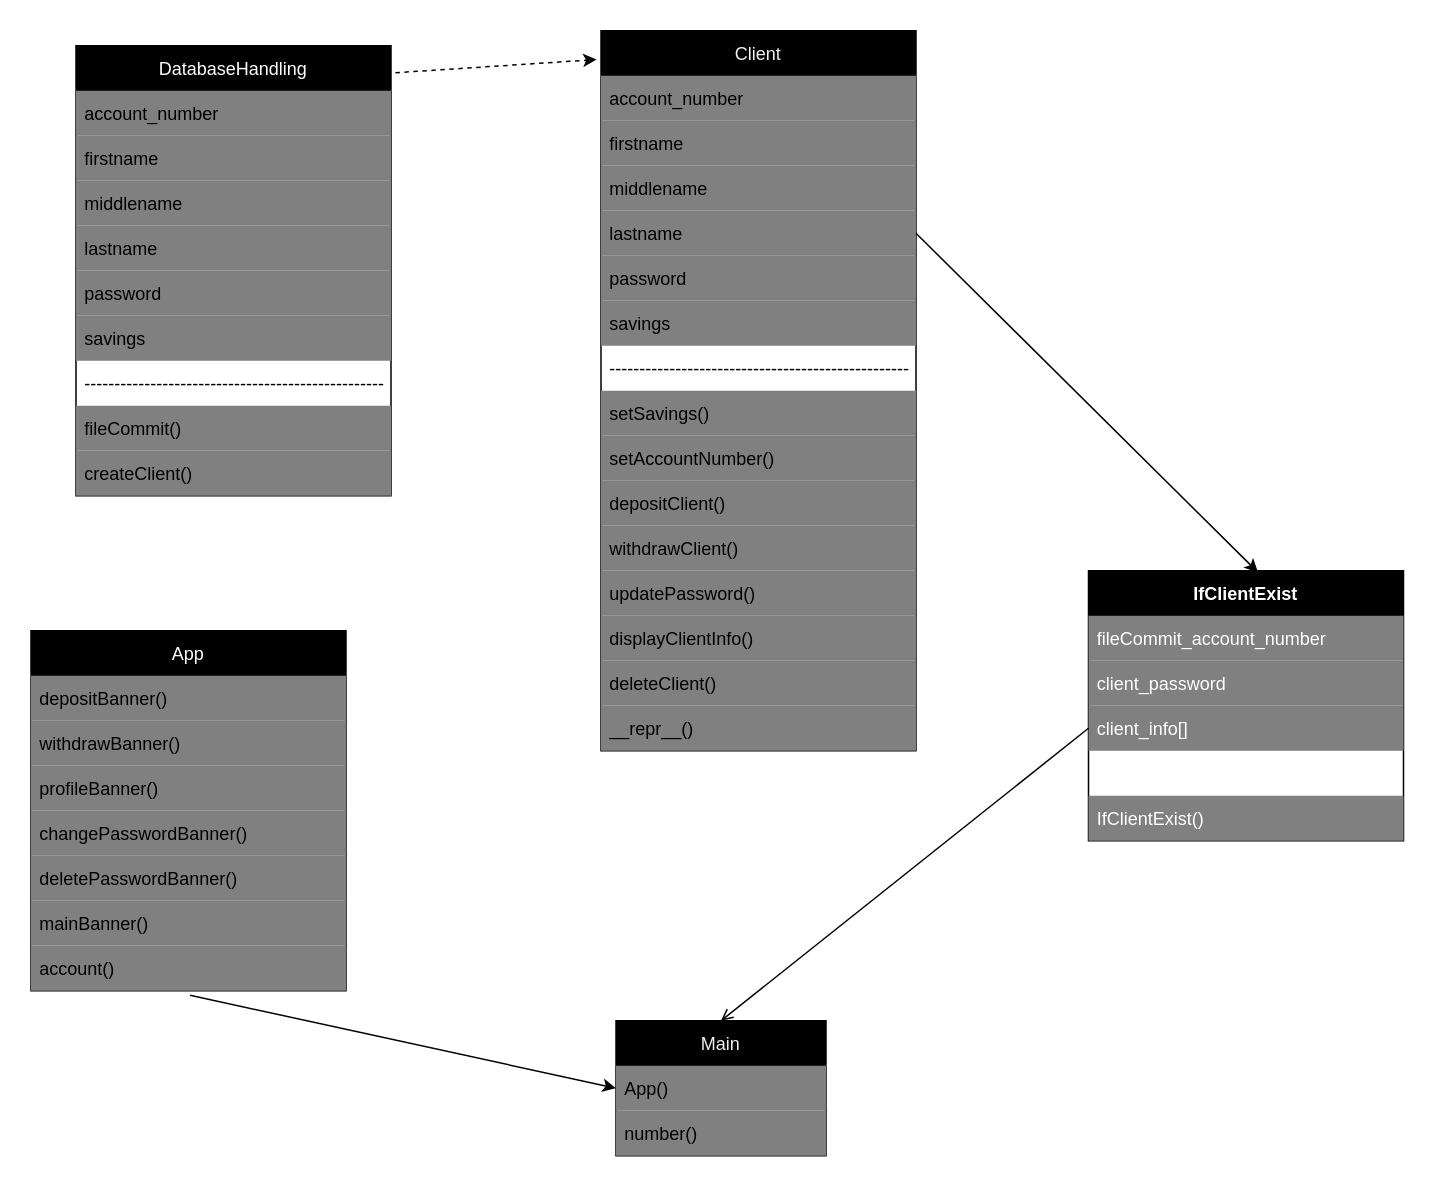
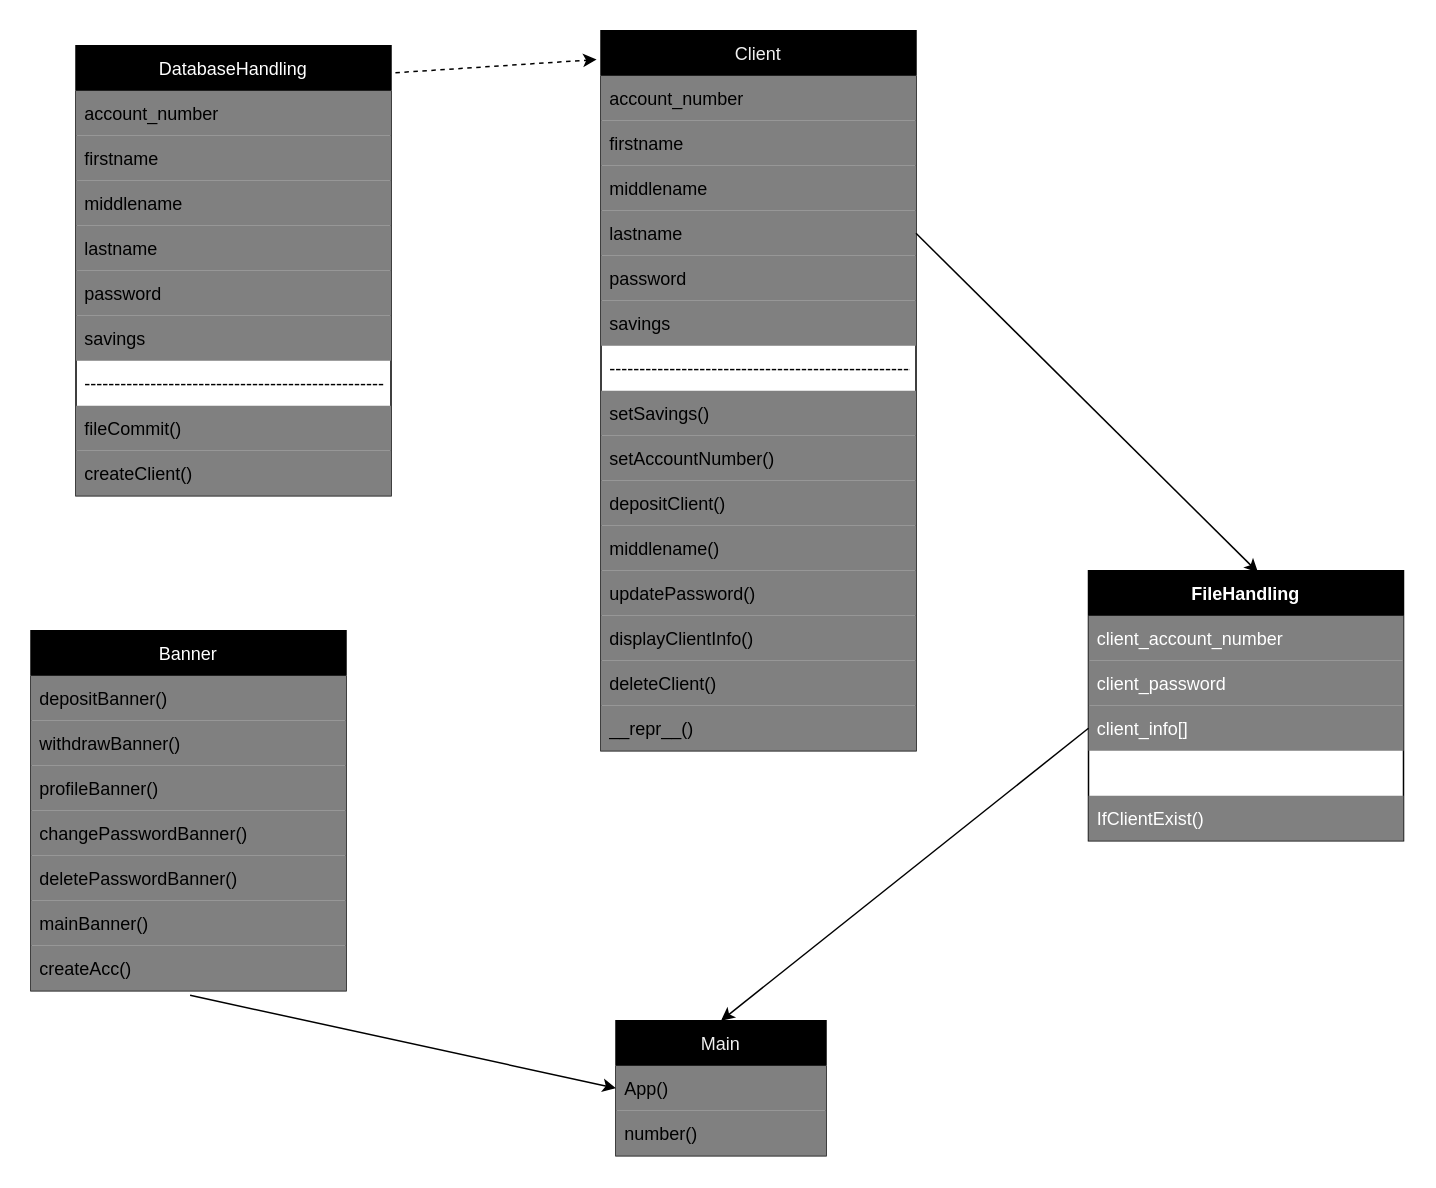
(683, 549) -> (665, 549)
(1245, 594) -> (1245, 594)
(1215, 639) -> (1198, 639)
(188, 654) -> (188, 654)
(84, 969) -> (94, 969)
(727, 1016) -> (730, 1014)
